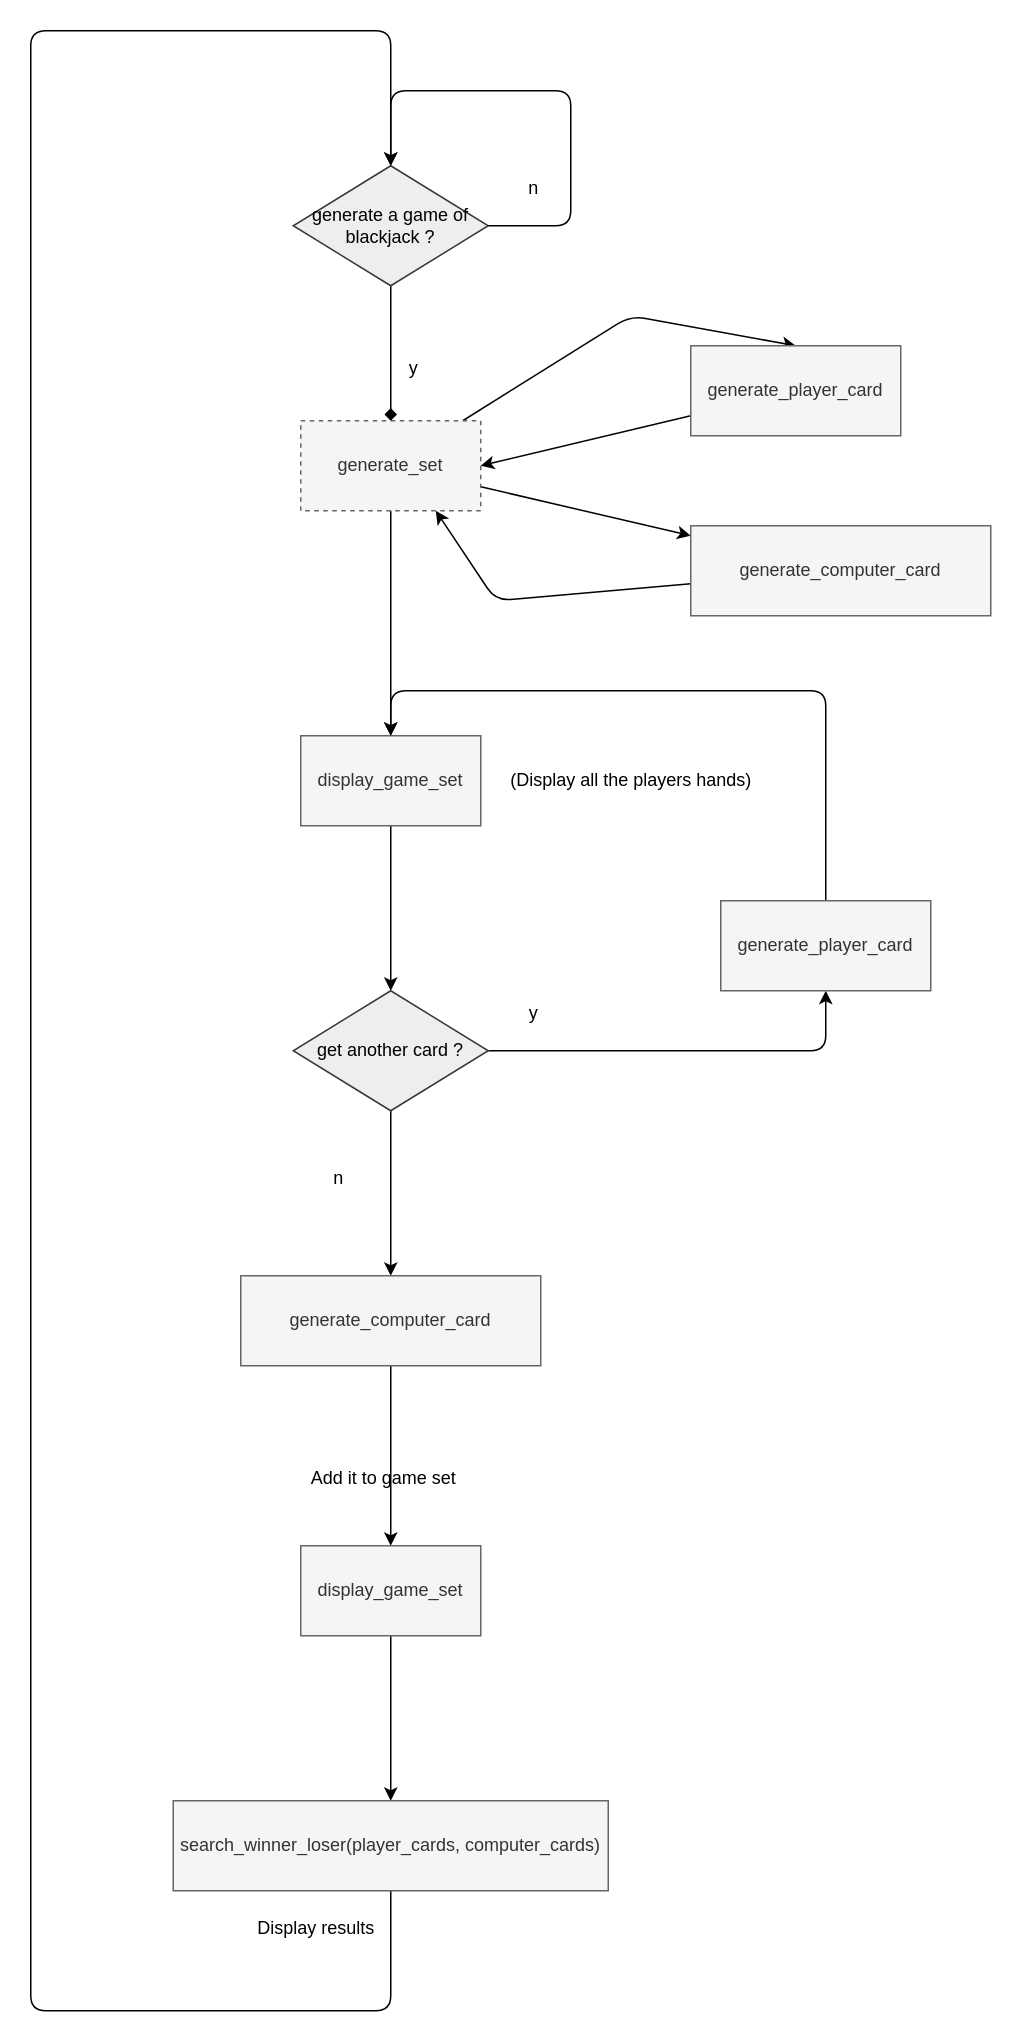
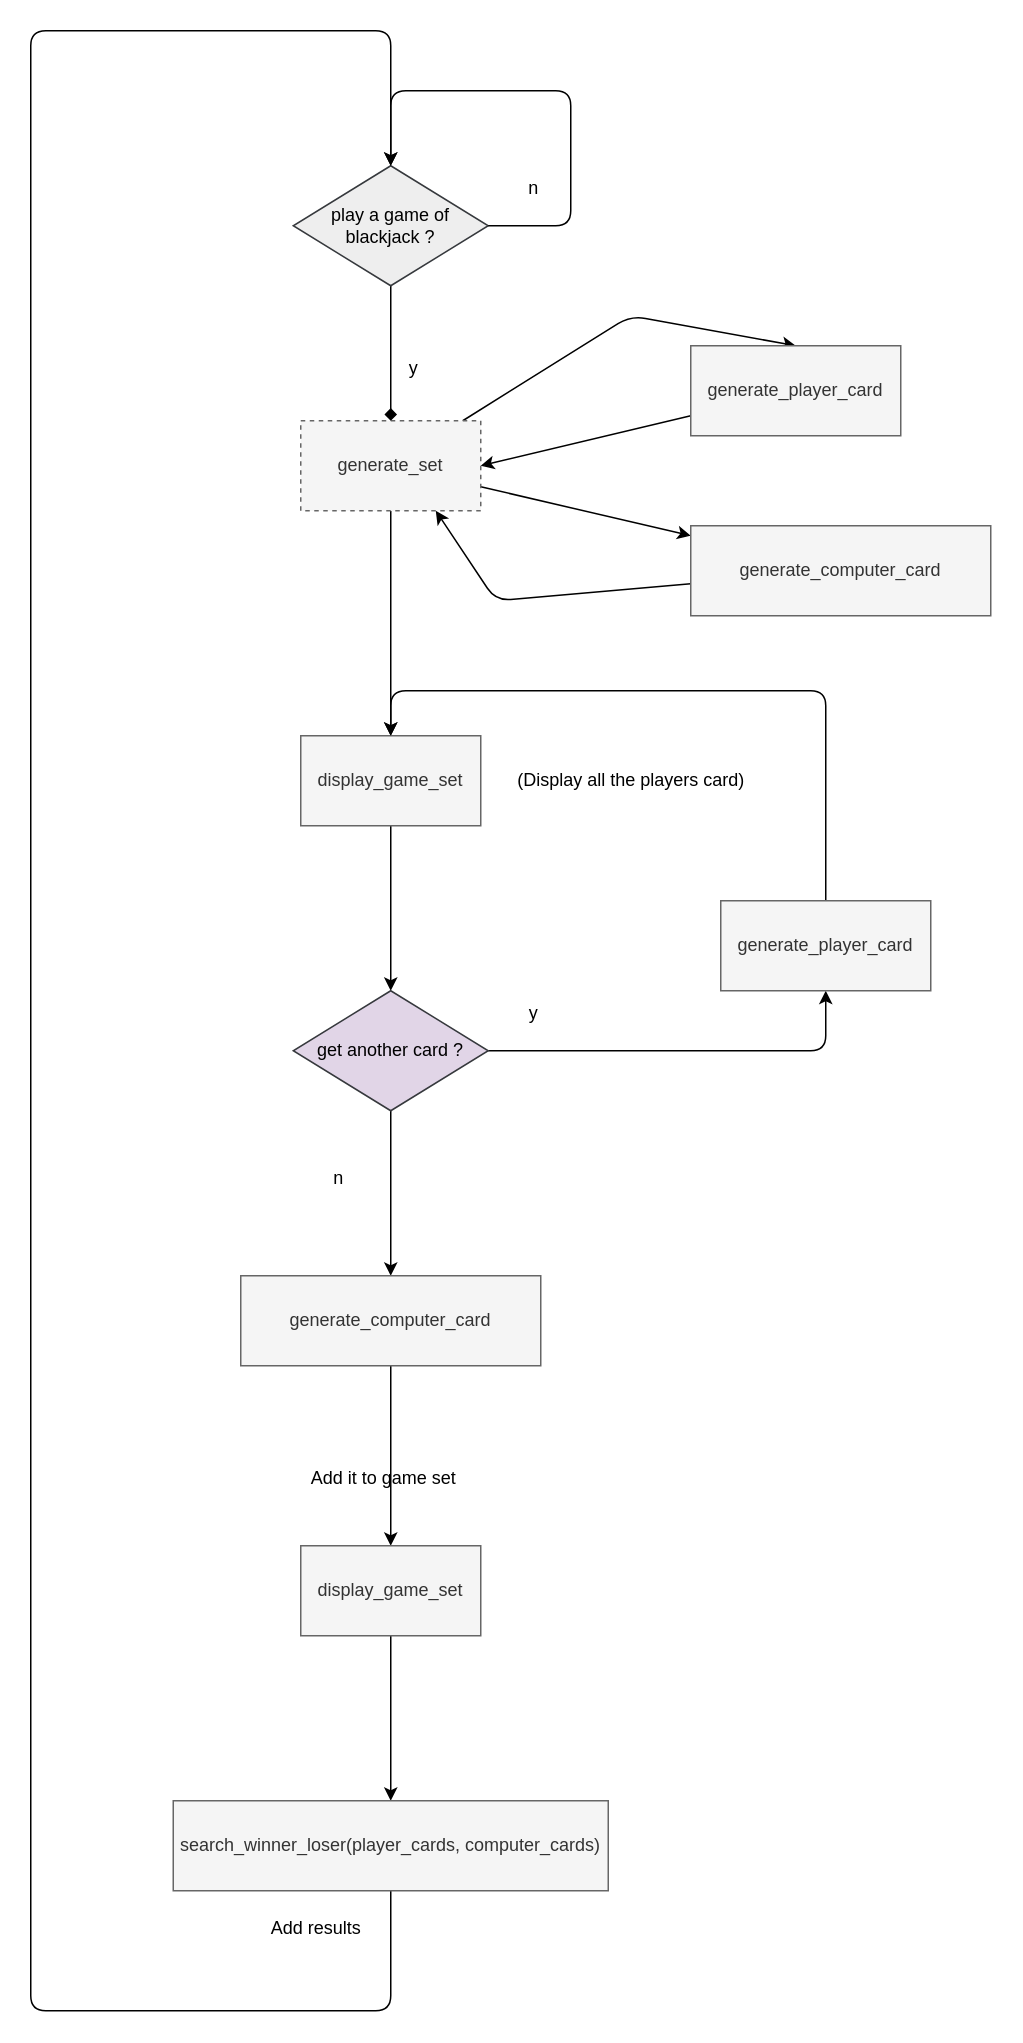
(391, 226) -> (391, 226)
(632, 781) -> (632, 781)
(391, 1051) -> (391, 1051)
(317, 1928) -> (317, 1928)
